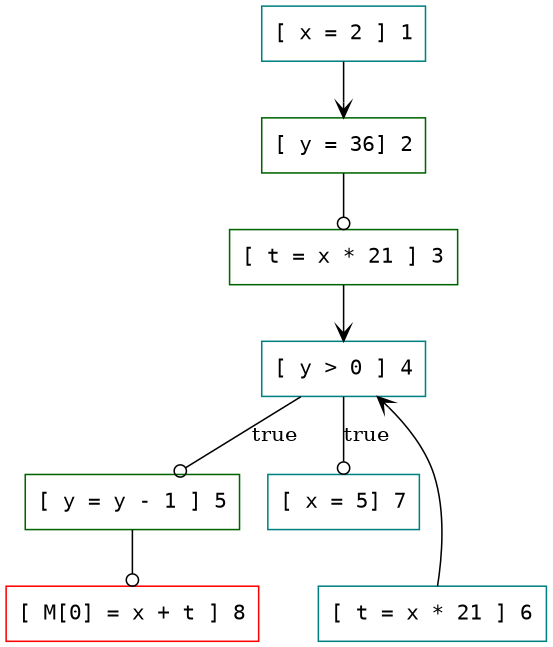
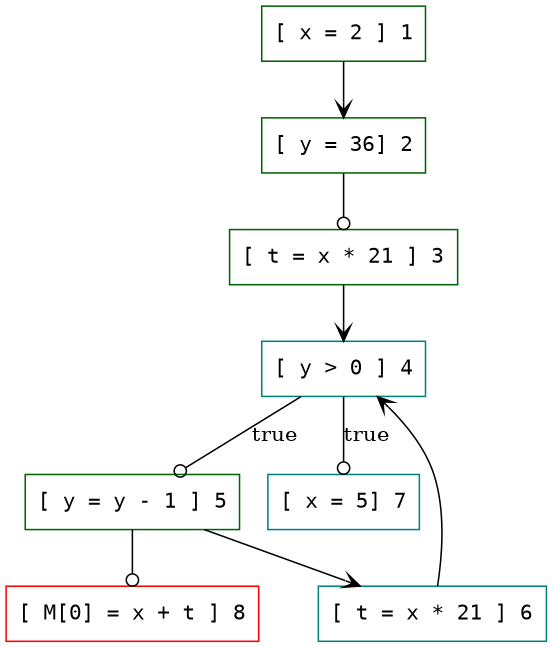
(344, 34) -> (344, 34)
none -> (275, 555)
